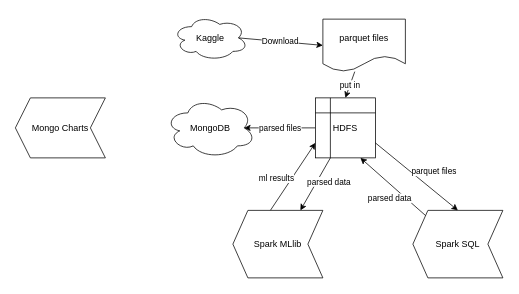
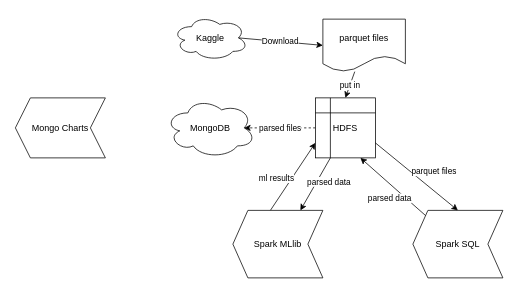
(307, 128) -> (307, 128)
